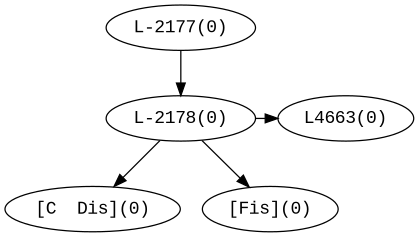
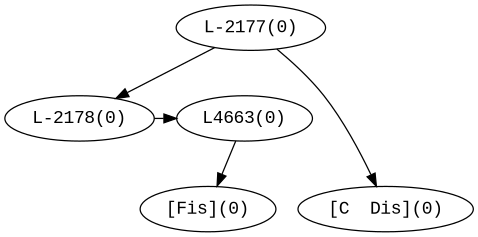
(141, 159) -> (332, 106)
(221, 159) -> (229, 158)
